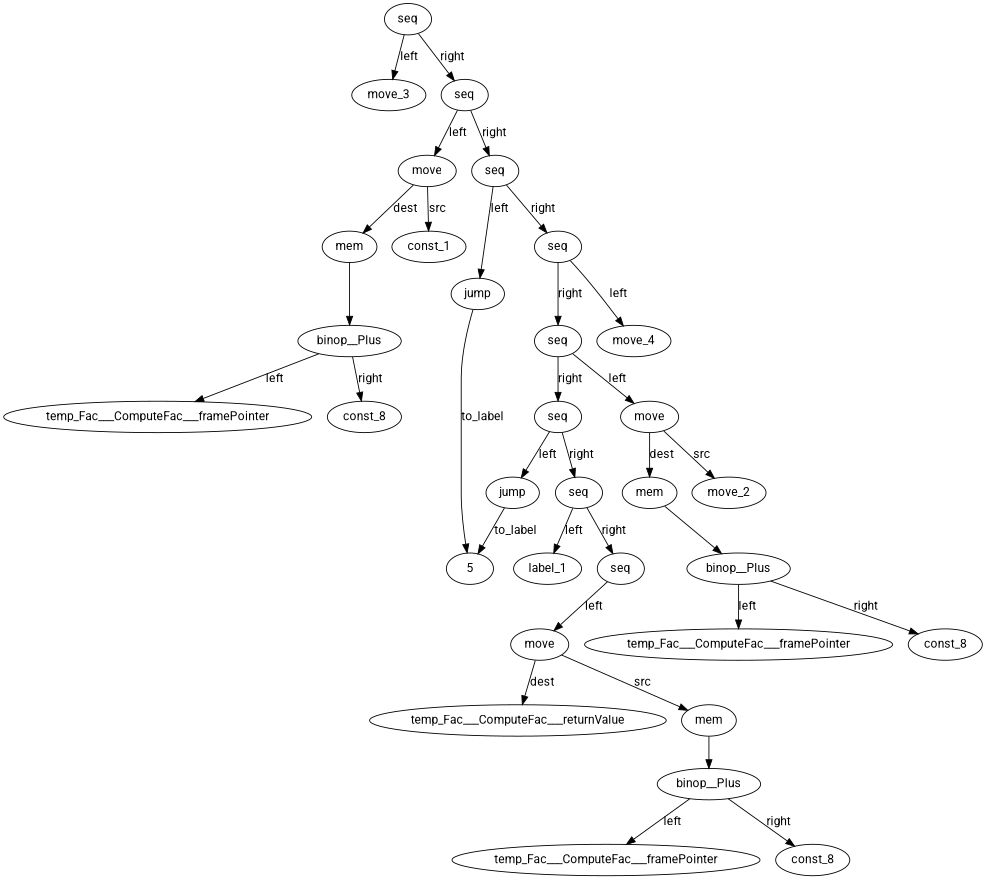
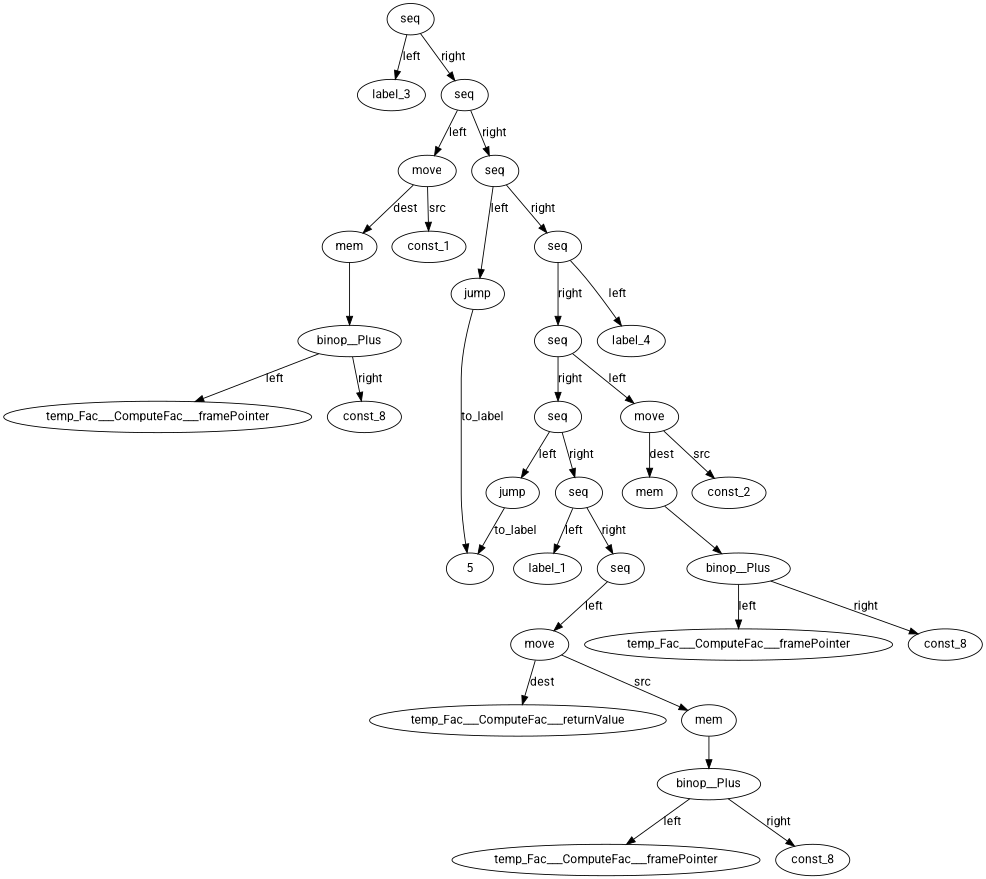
(389, 95) -> (391, 95)
(634, 341) -> (631, 341)
(729, 493) -> (729, 493)
